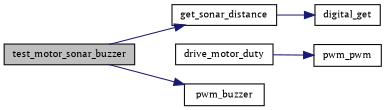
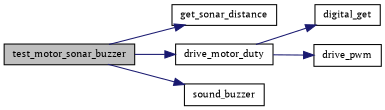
(291, 15) -> (281, 36)
none -> (150, 54)
(348, 55) -> (348, 55)
(224, 95) -> (224, 95)
